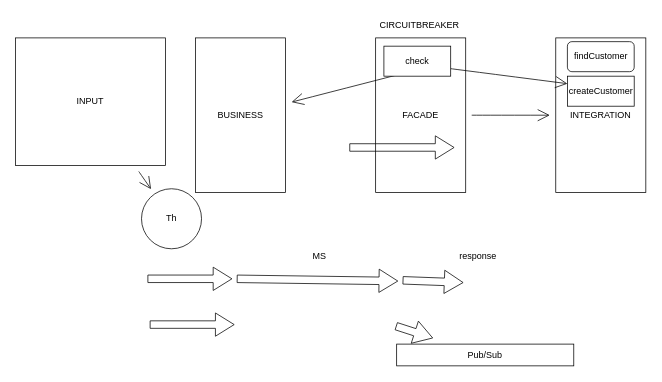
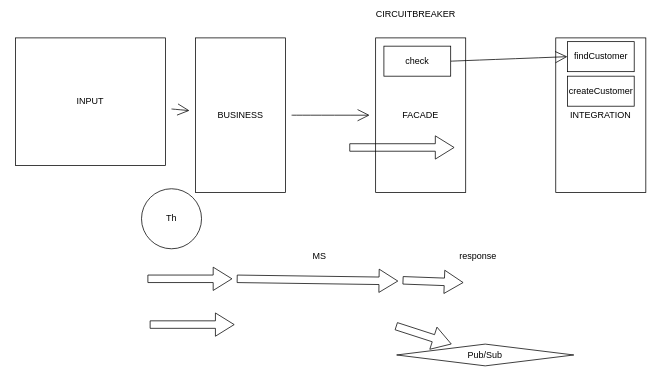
(419, 25) -> (415, 14)
(600, 57) -> (600, 57)
(509, 76) -> none
(342, 89) -> (509, 59)
none -> (330, 115)
(510, 115) -> none
(143, 178) -> (178, 110)
(485, 355) -> (485, 355)
